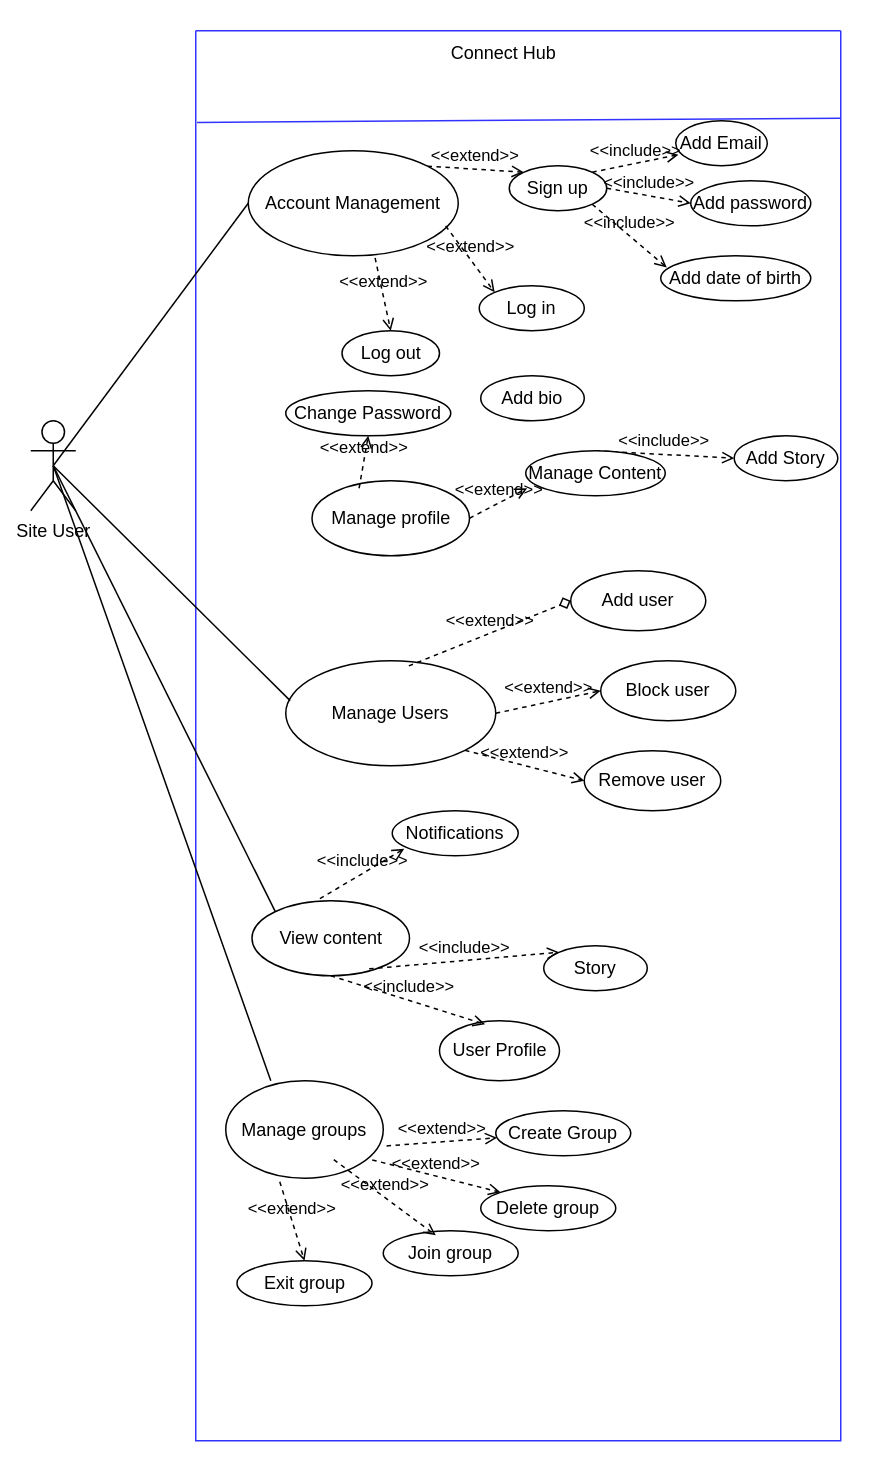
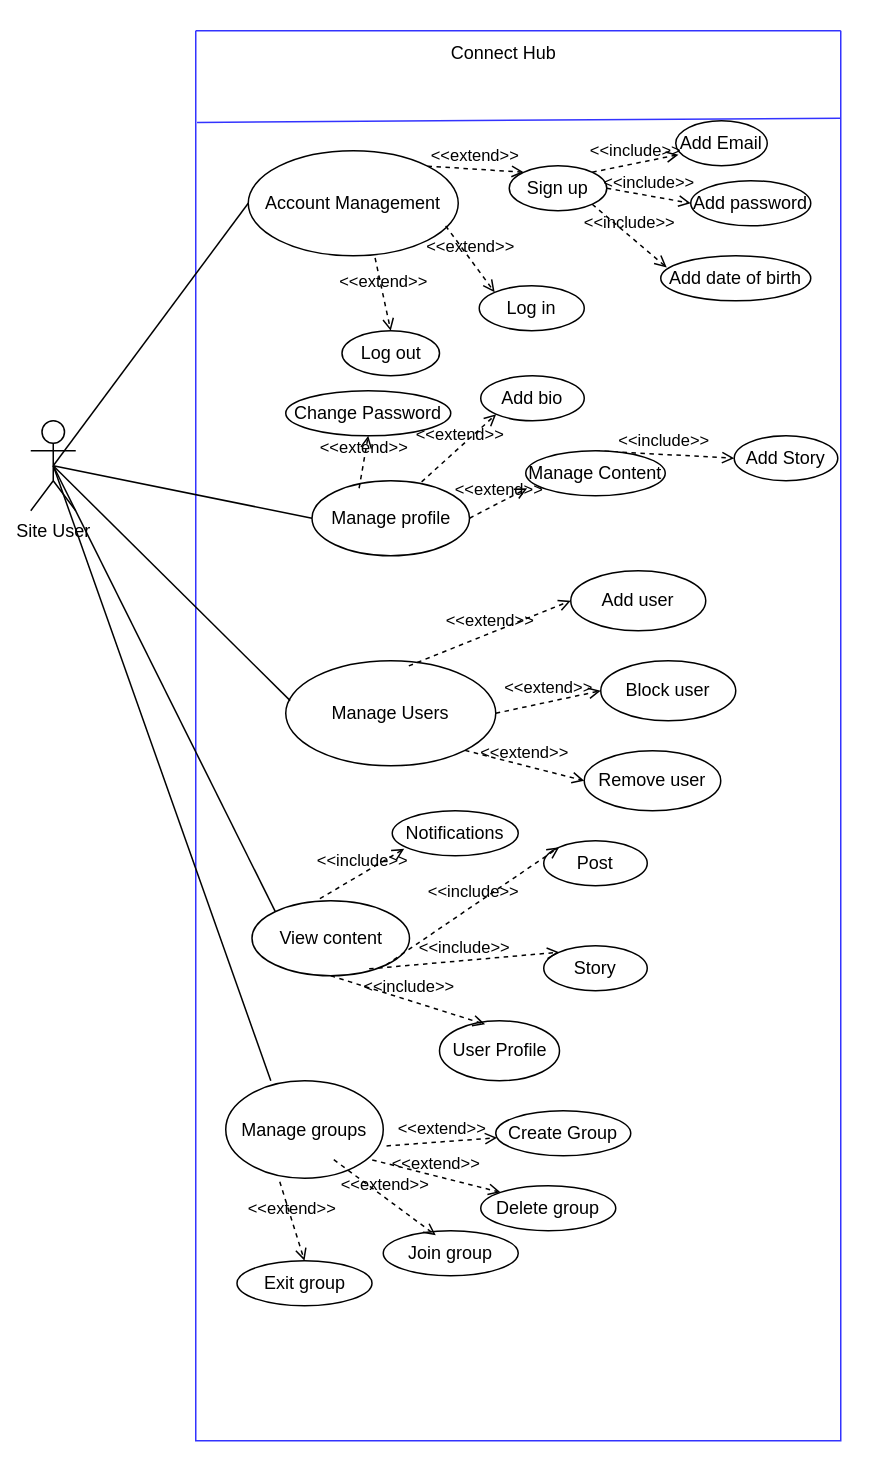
none -> (457, 450)
none -> (185, 492)
(559, 605) -> (563, 604)
none -> (596, 863)
none -> (481, 901)
